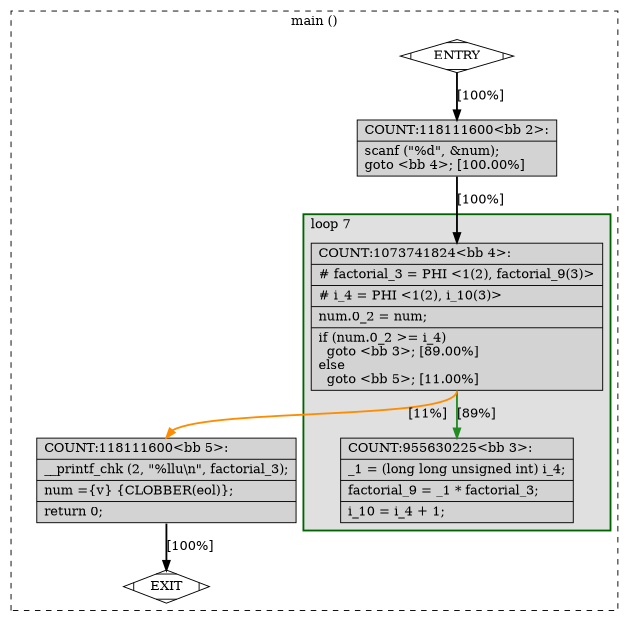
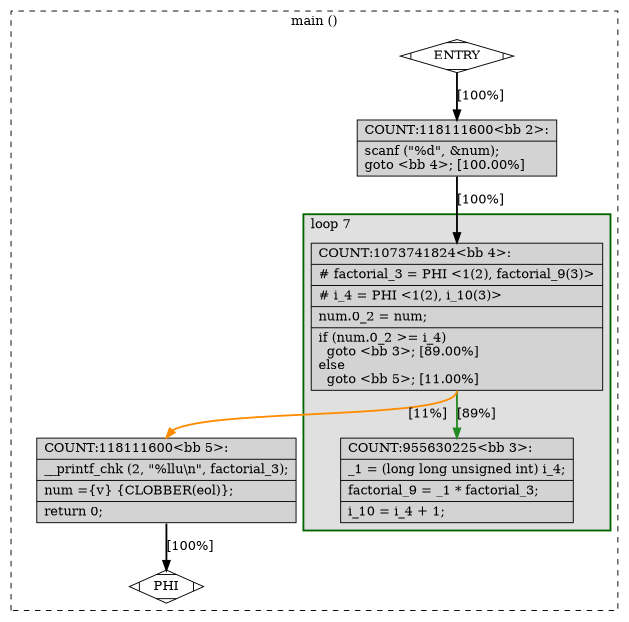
(166, 587) -> (166, 587)
